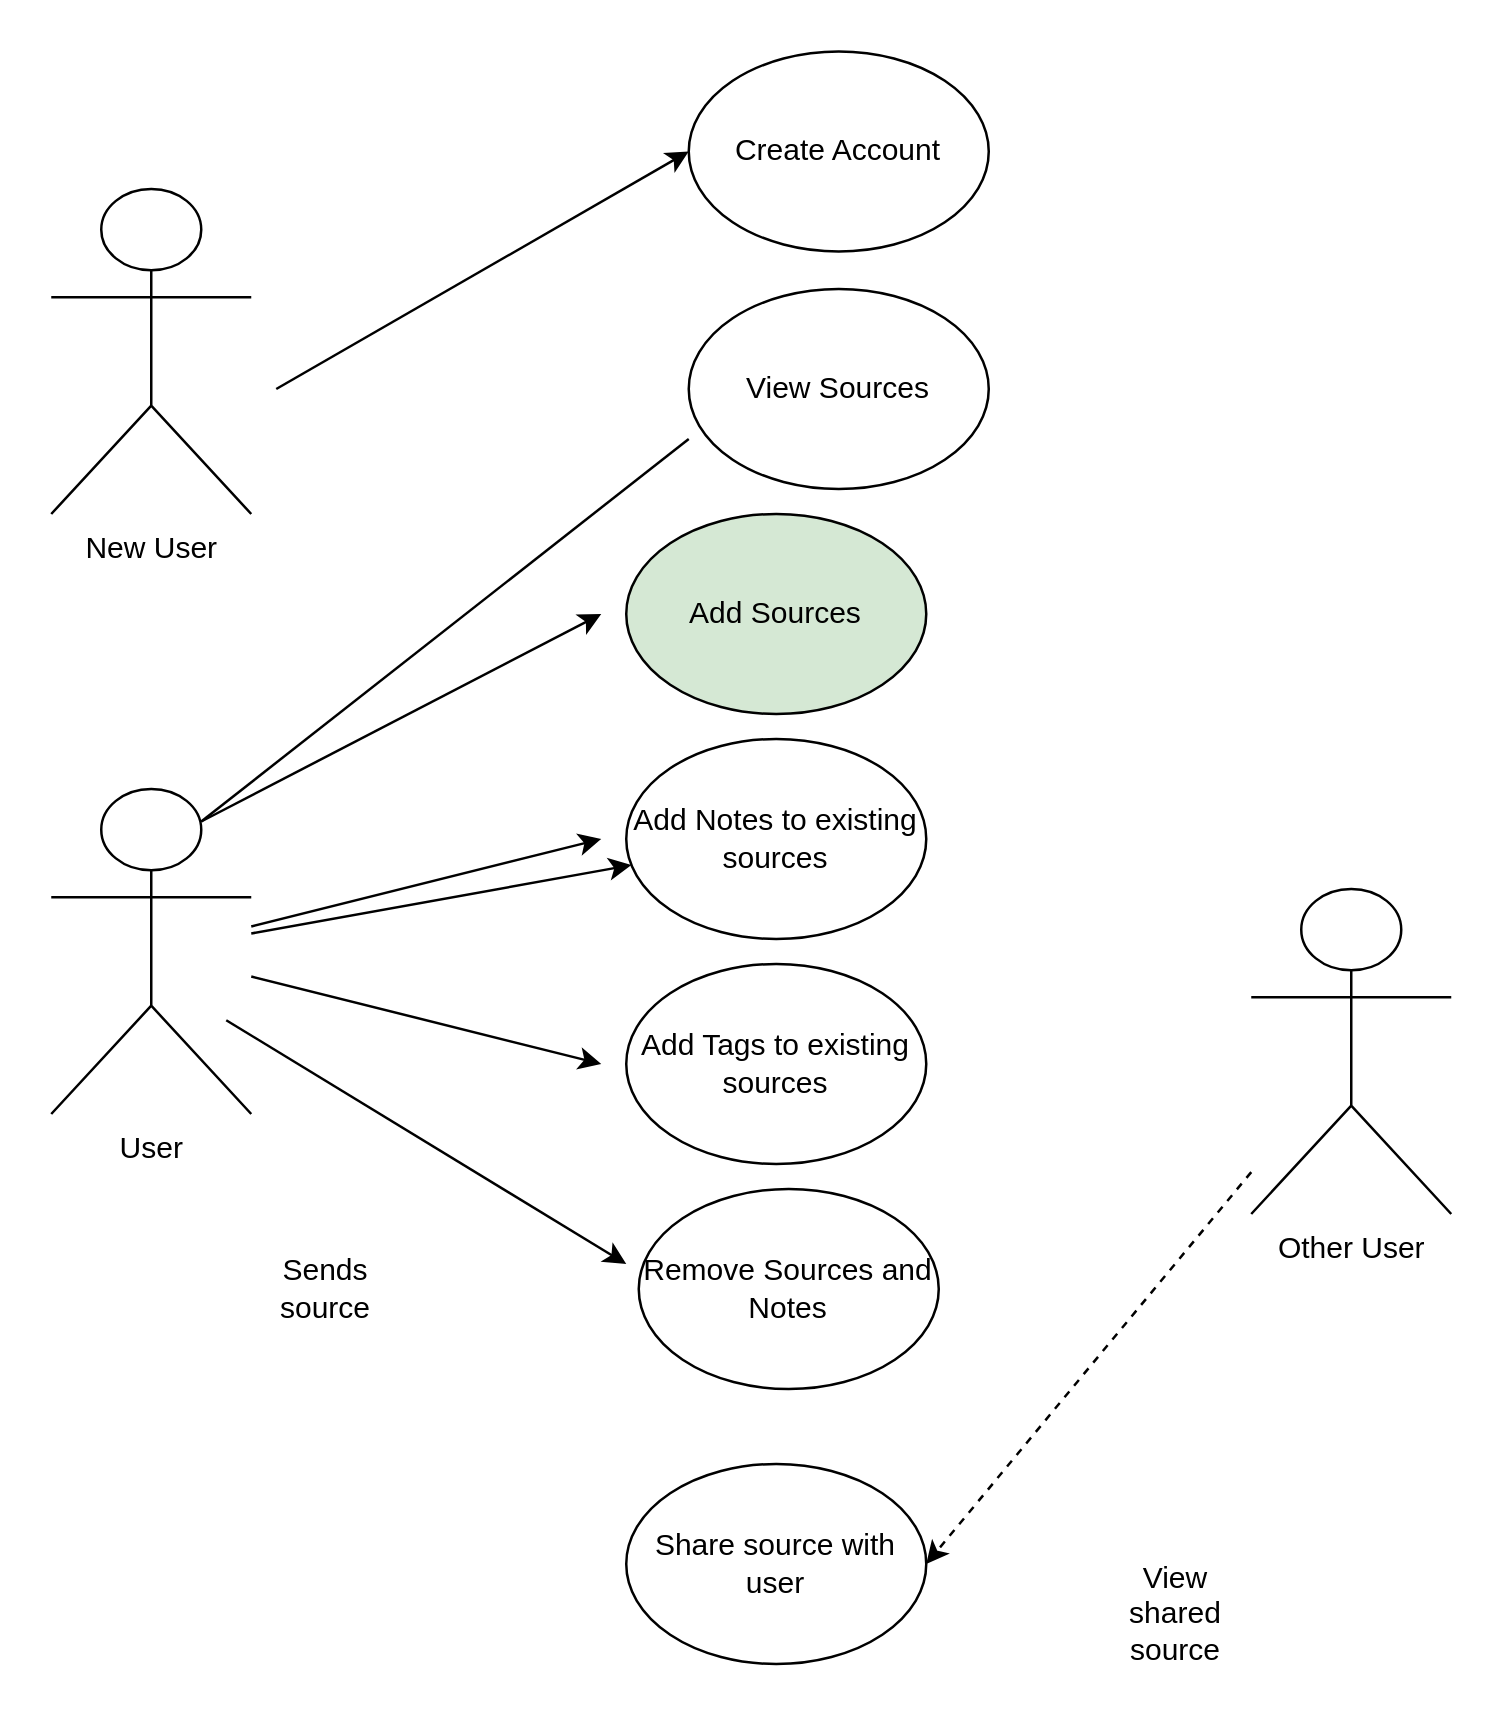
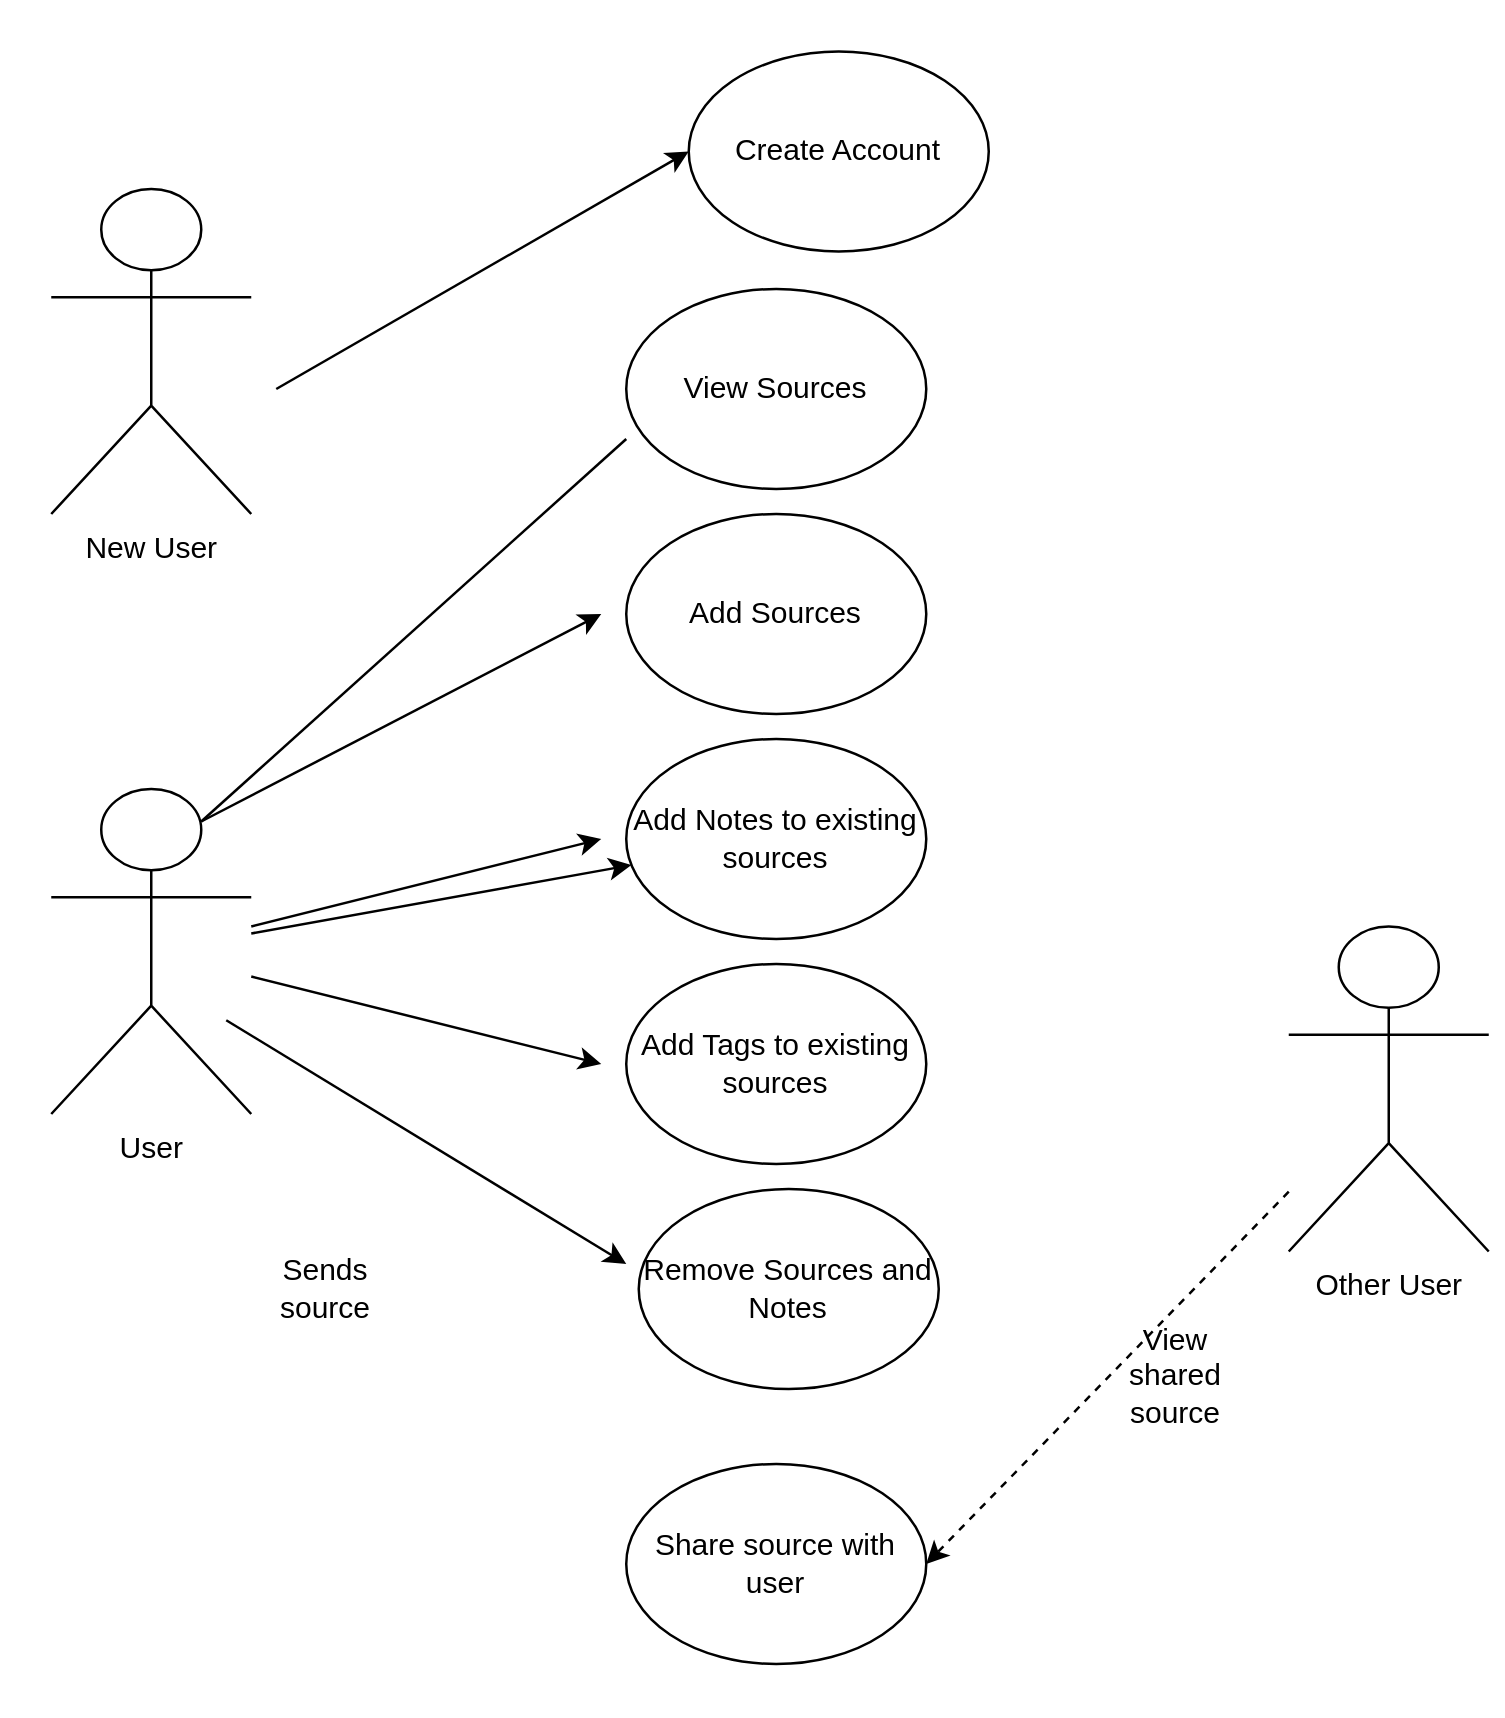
(839, 389) -> (776, 389)
(776, 614) -> (776, 614)
(1351, 1051) -> (1389, 1089)
(1176, 1614) -> (1176, 1376)
